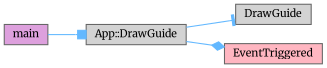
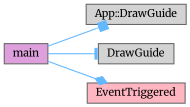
(208, 24) -> (70, 54)
(199, 43) -> (71, 70)
